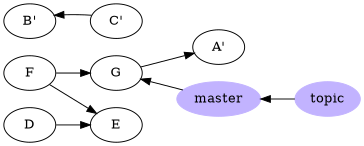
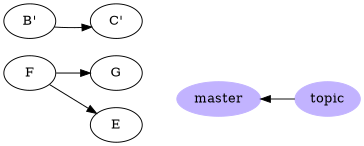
(78, 15) -> (68, 28)
(219, 47) -> none
(167, 86) -> none
(30, 125) -> none
